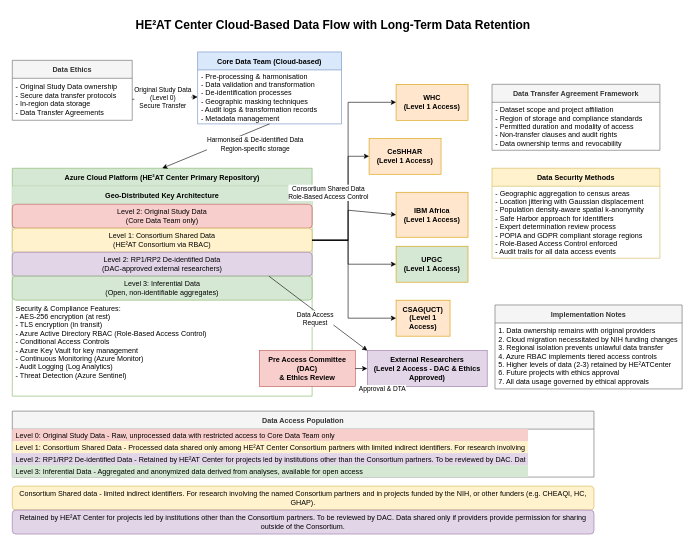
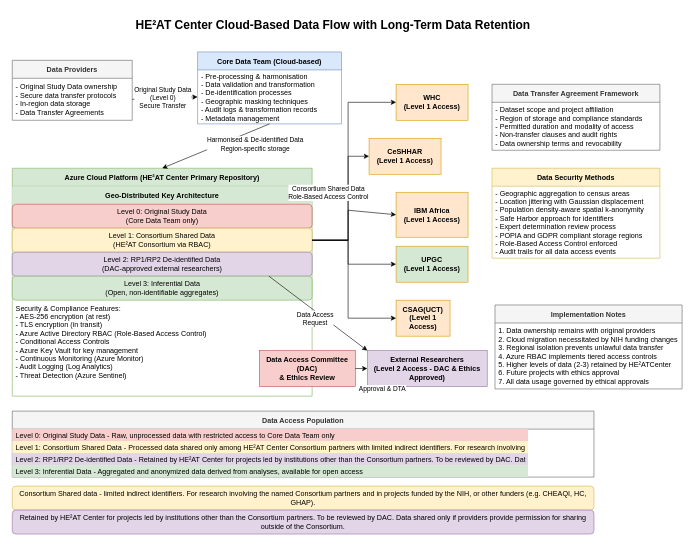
(72, 70) -> (72, 70)
(162, 216) -> (162, 216)
(308, 369) -> (308, 369)
